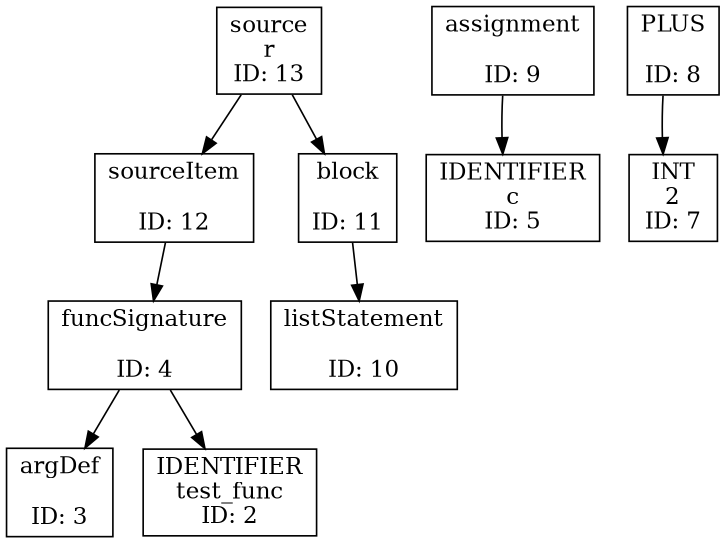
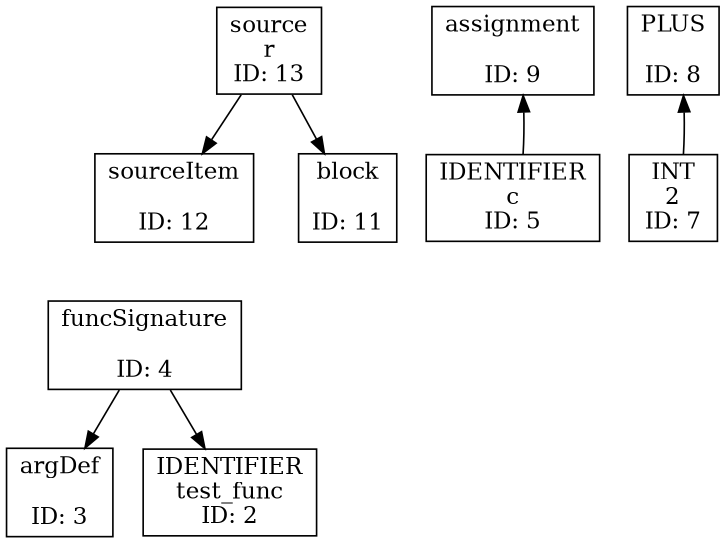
(502, 117) -> (524, 133)
(662, 117) -> (684, 133)
(161, 264) -> none
(364, 345) -> none
